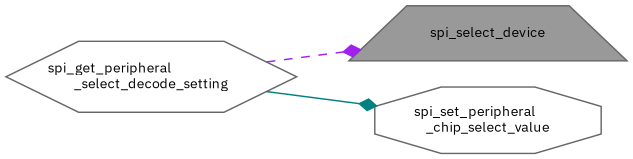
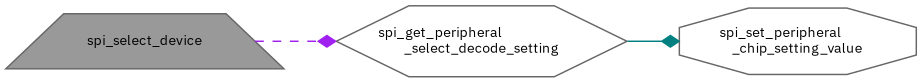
(305, 57) -> (286, 41)
(488, 120) -> (798, 41)
